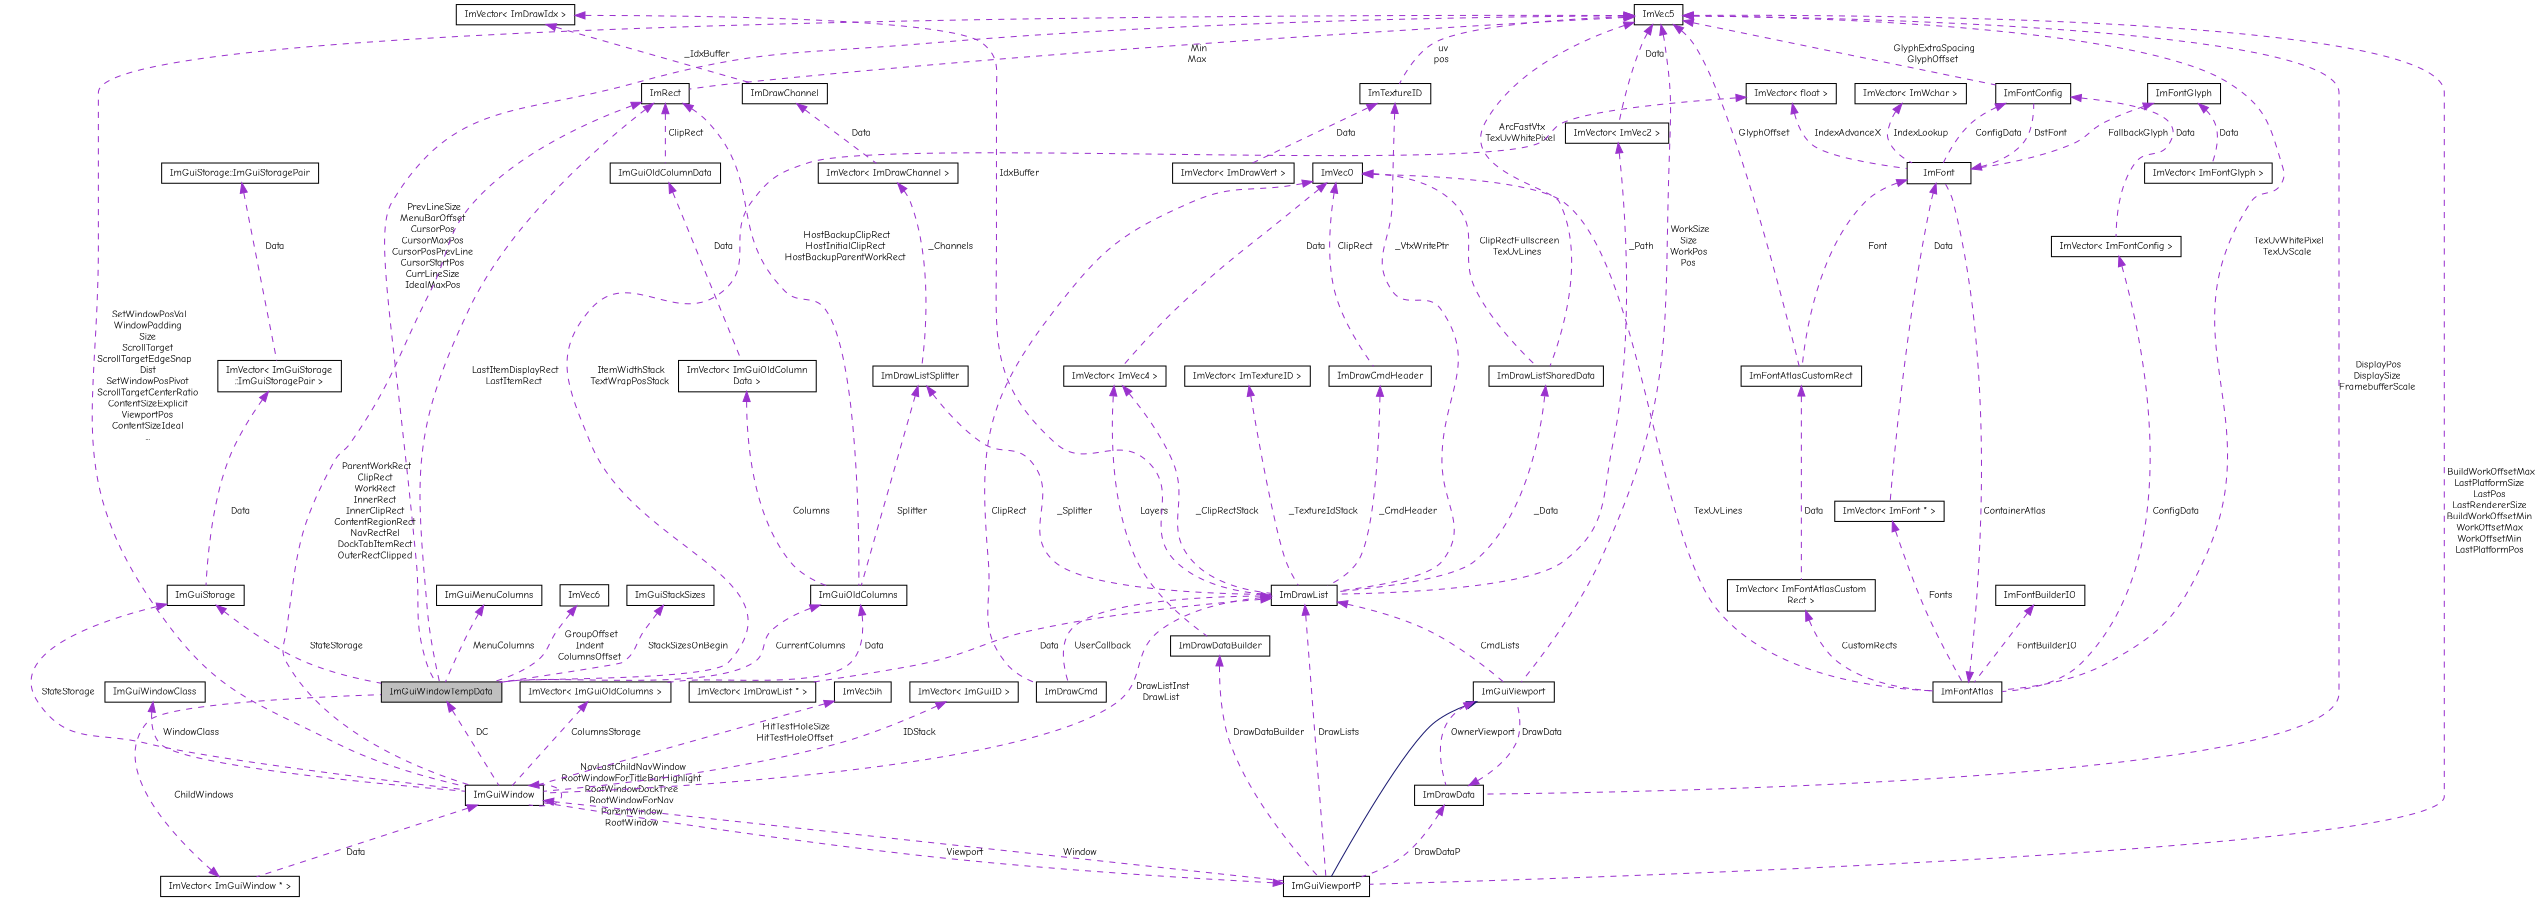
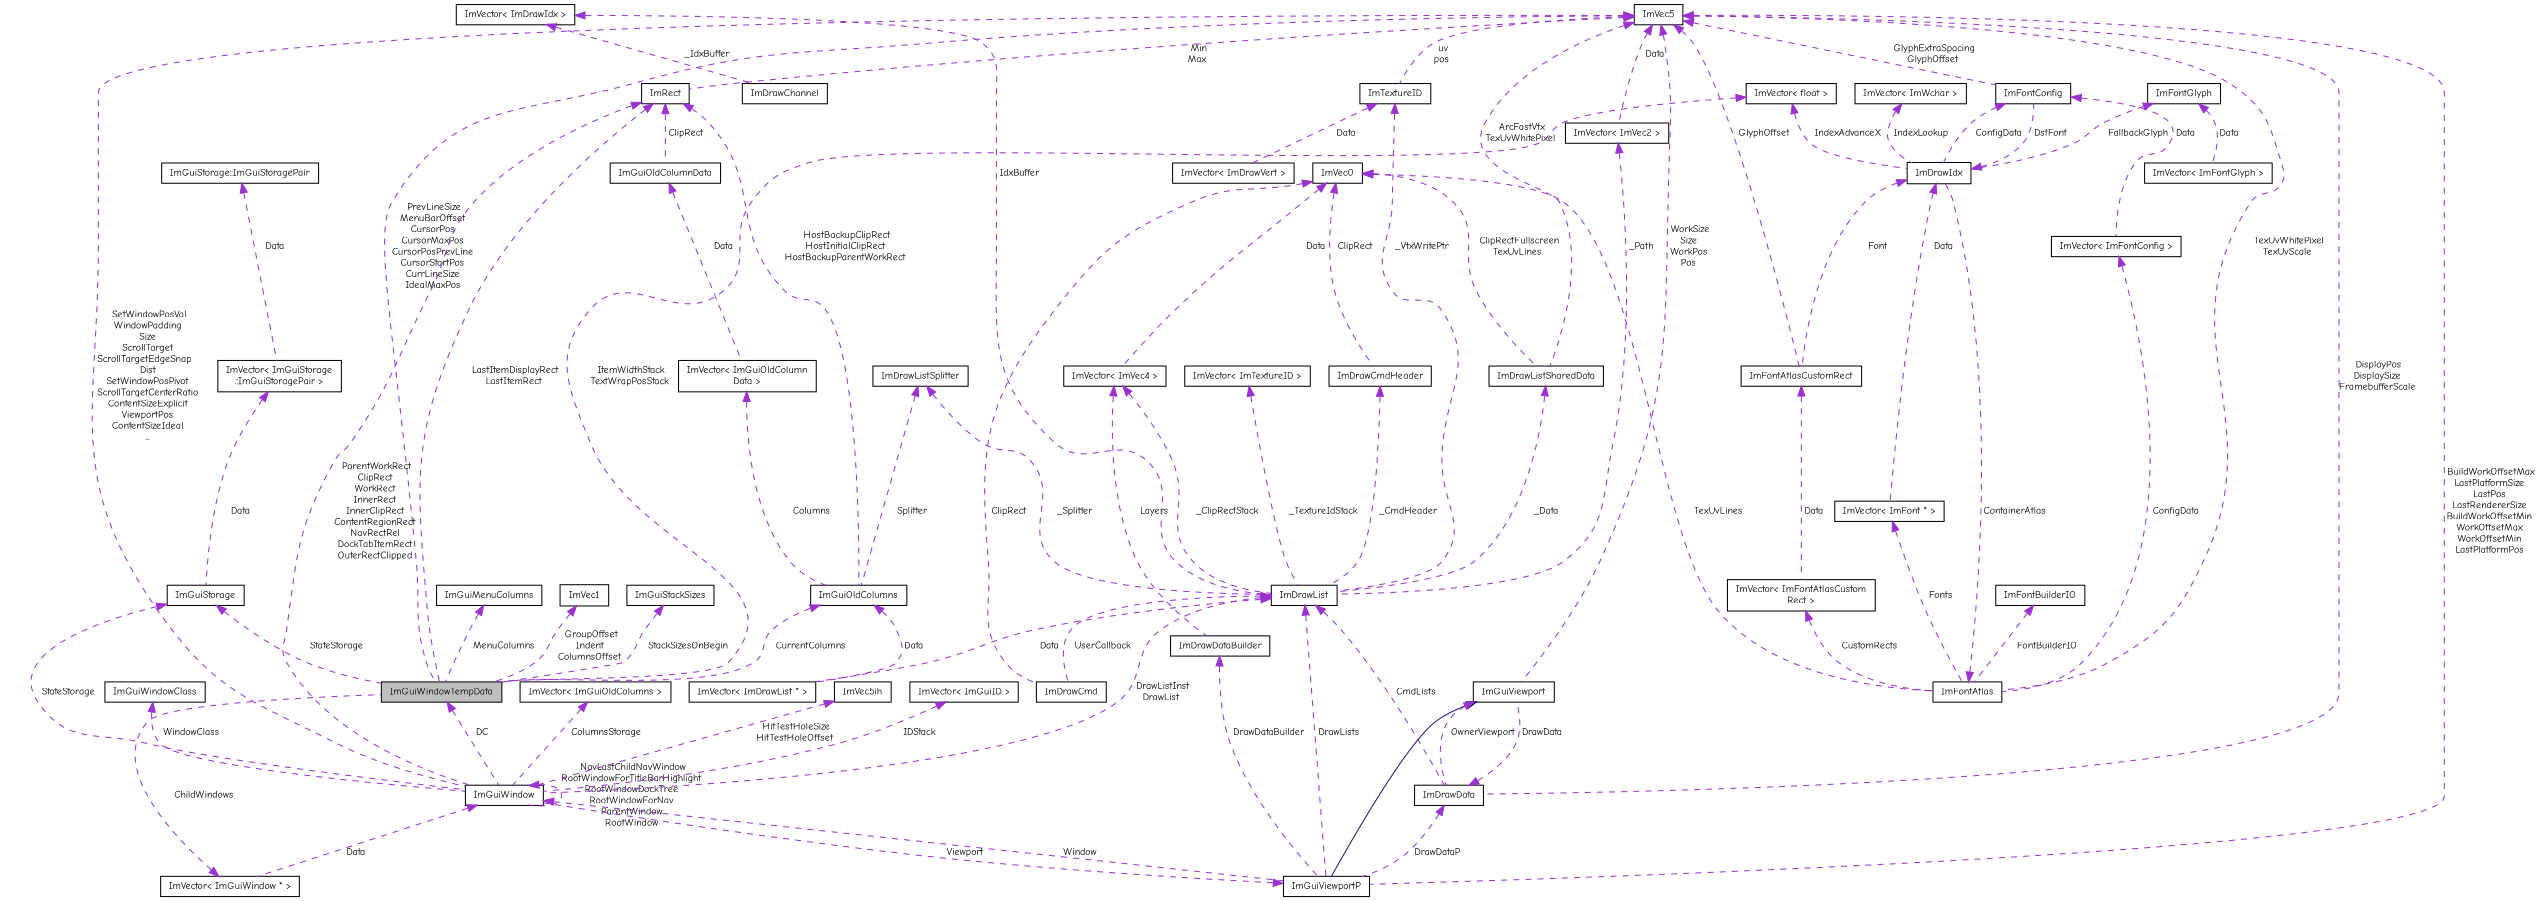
(888, 173) -> none
(1939, 173) -> (1939, 173)
(584, 595) -> (584, 595)
(1431, 632) -> (1390, 695)
(786, 679) -> (897, 661)
